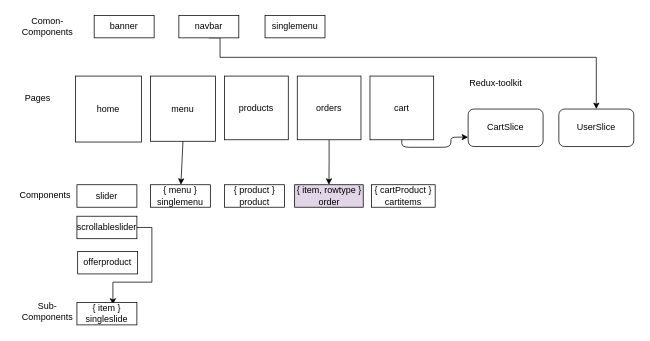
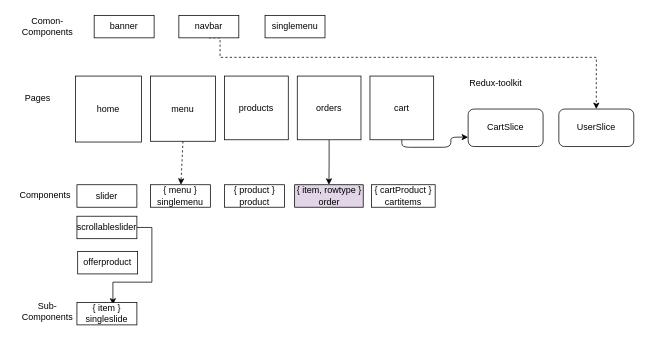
(420, 57) -> (420, 57)
(182, 160) -> (182, 160)
